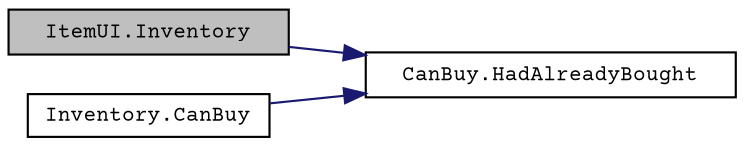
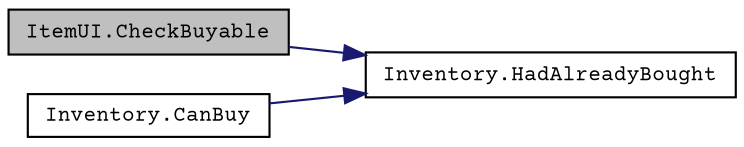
(149, 32) -> (149, 32)
(551, 75) -> (551, 75)
